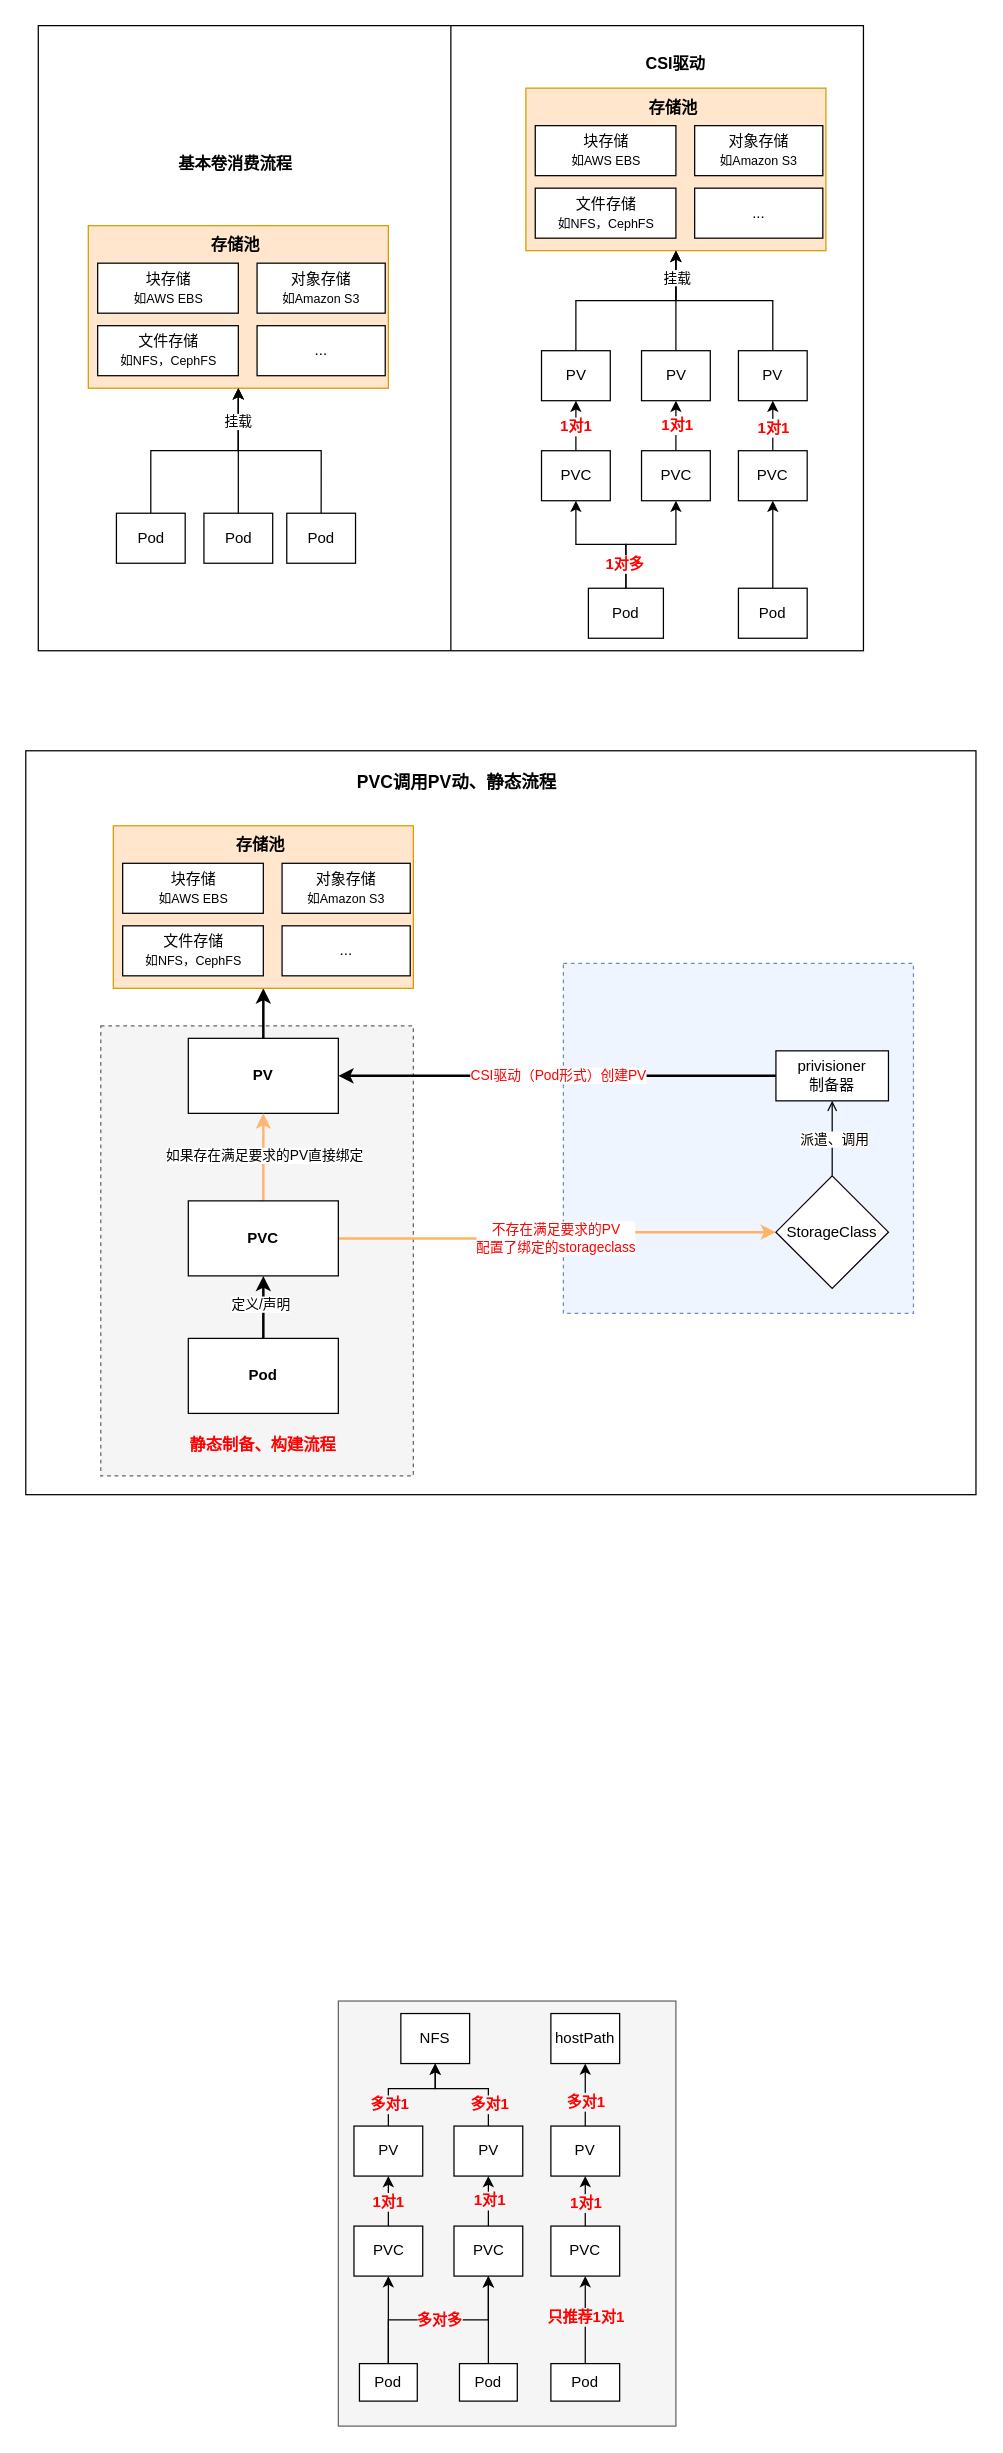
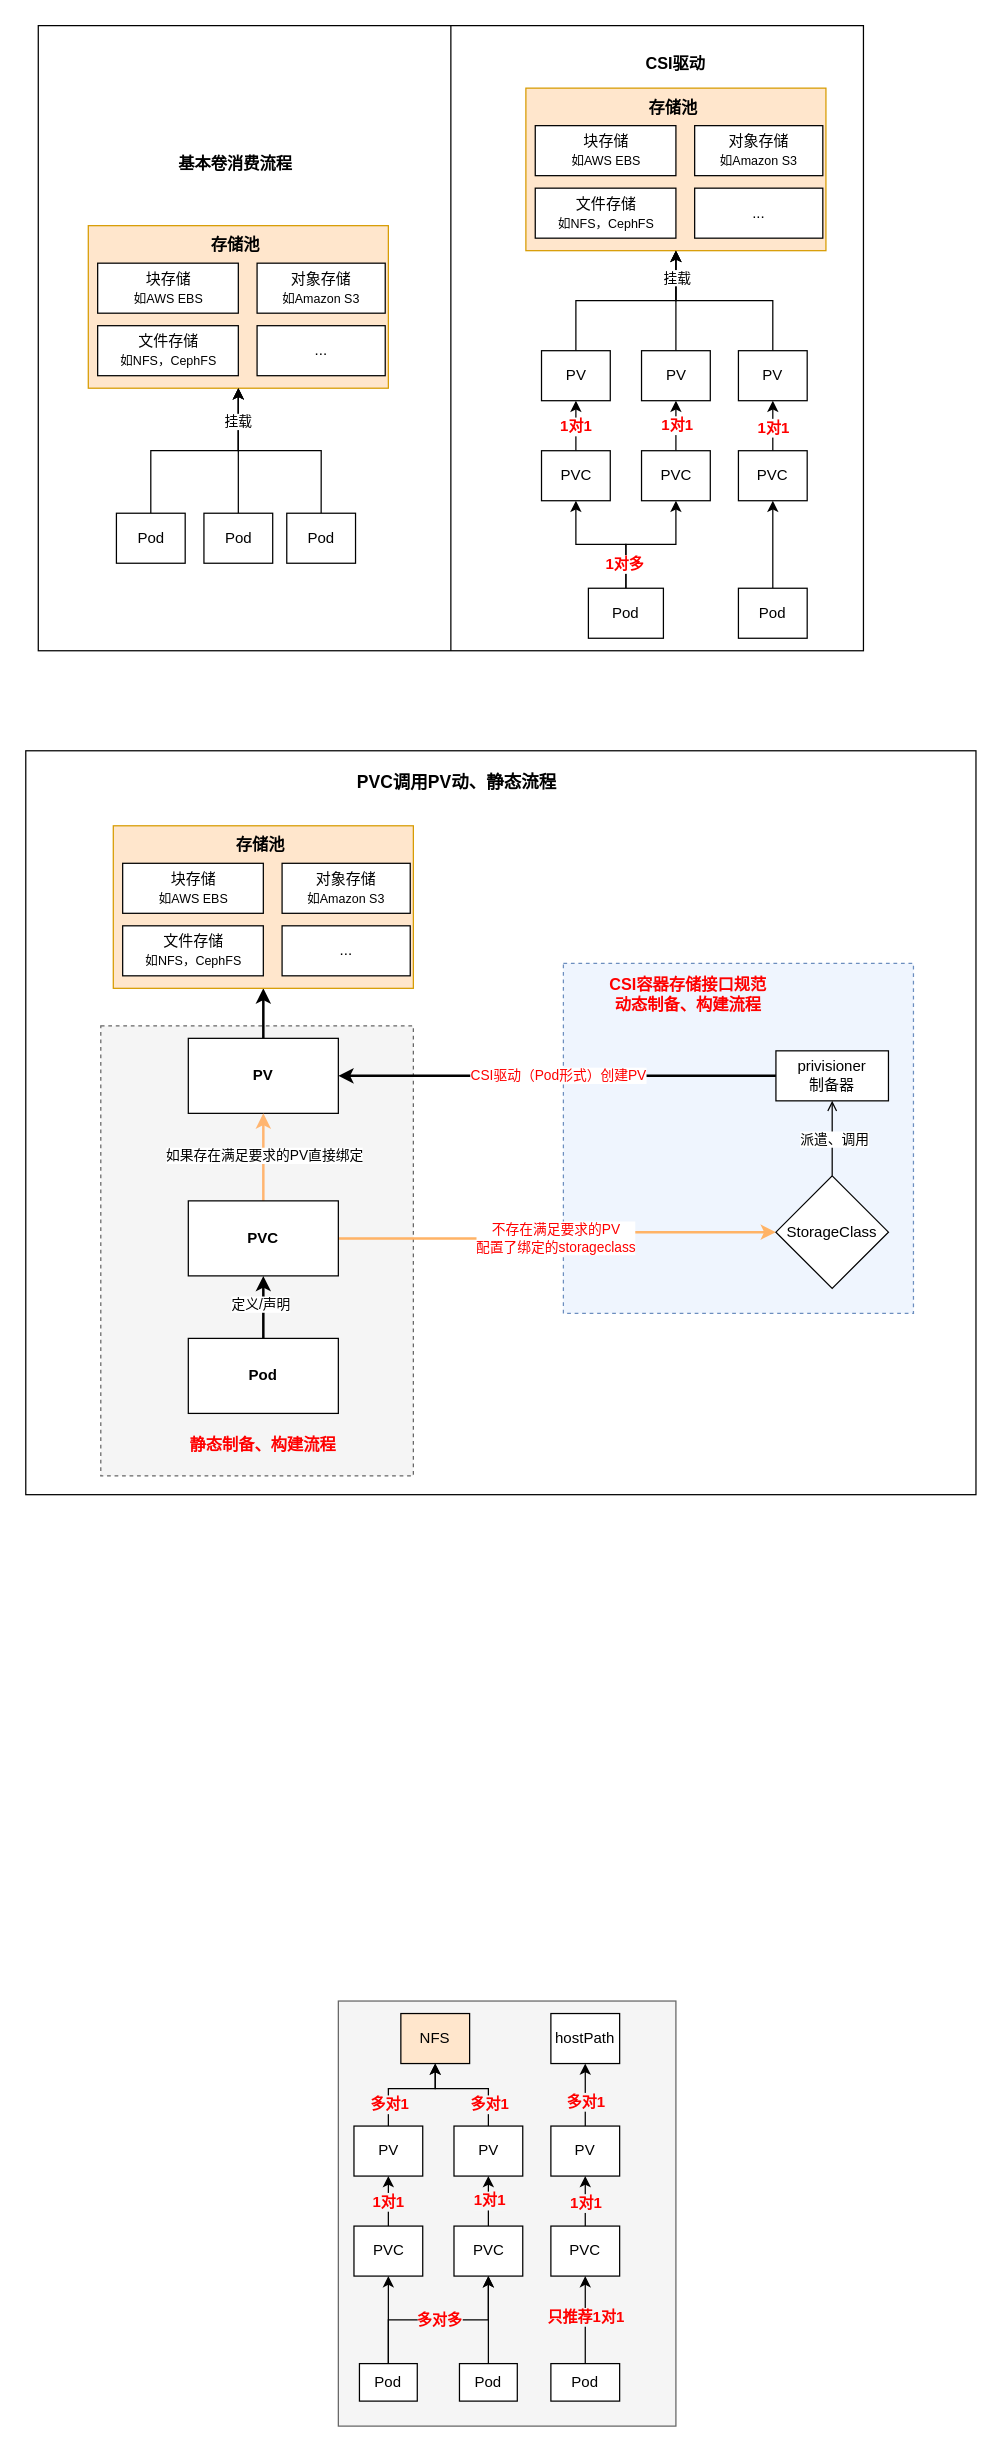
none -> (688, 994)
(435, 2038) -> (435, 2038)
